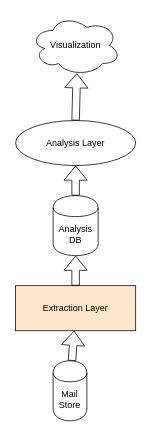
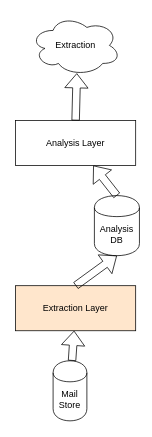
(75, 45) -> (75, 45)
(75, 143) -> (75, 143)
(75, 225) -> (117, 225)
